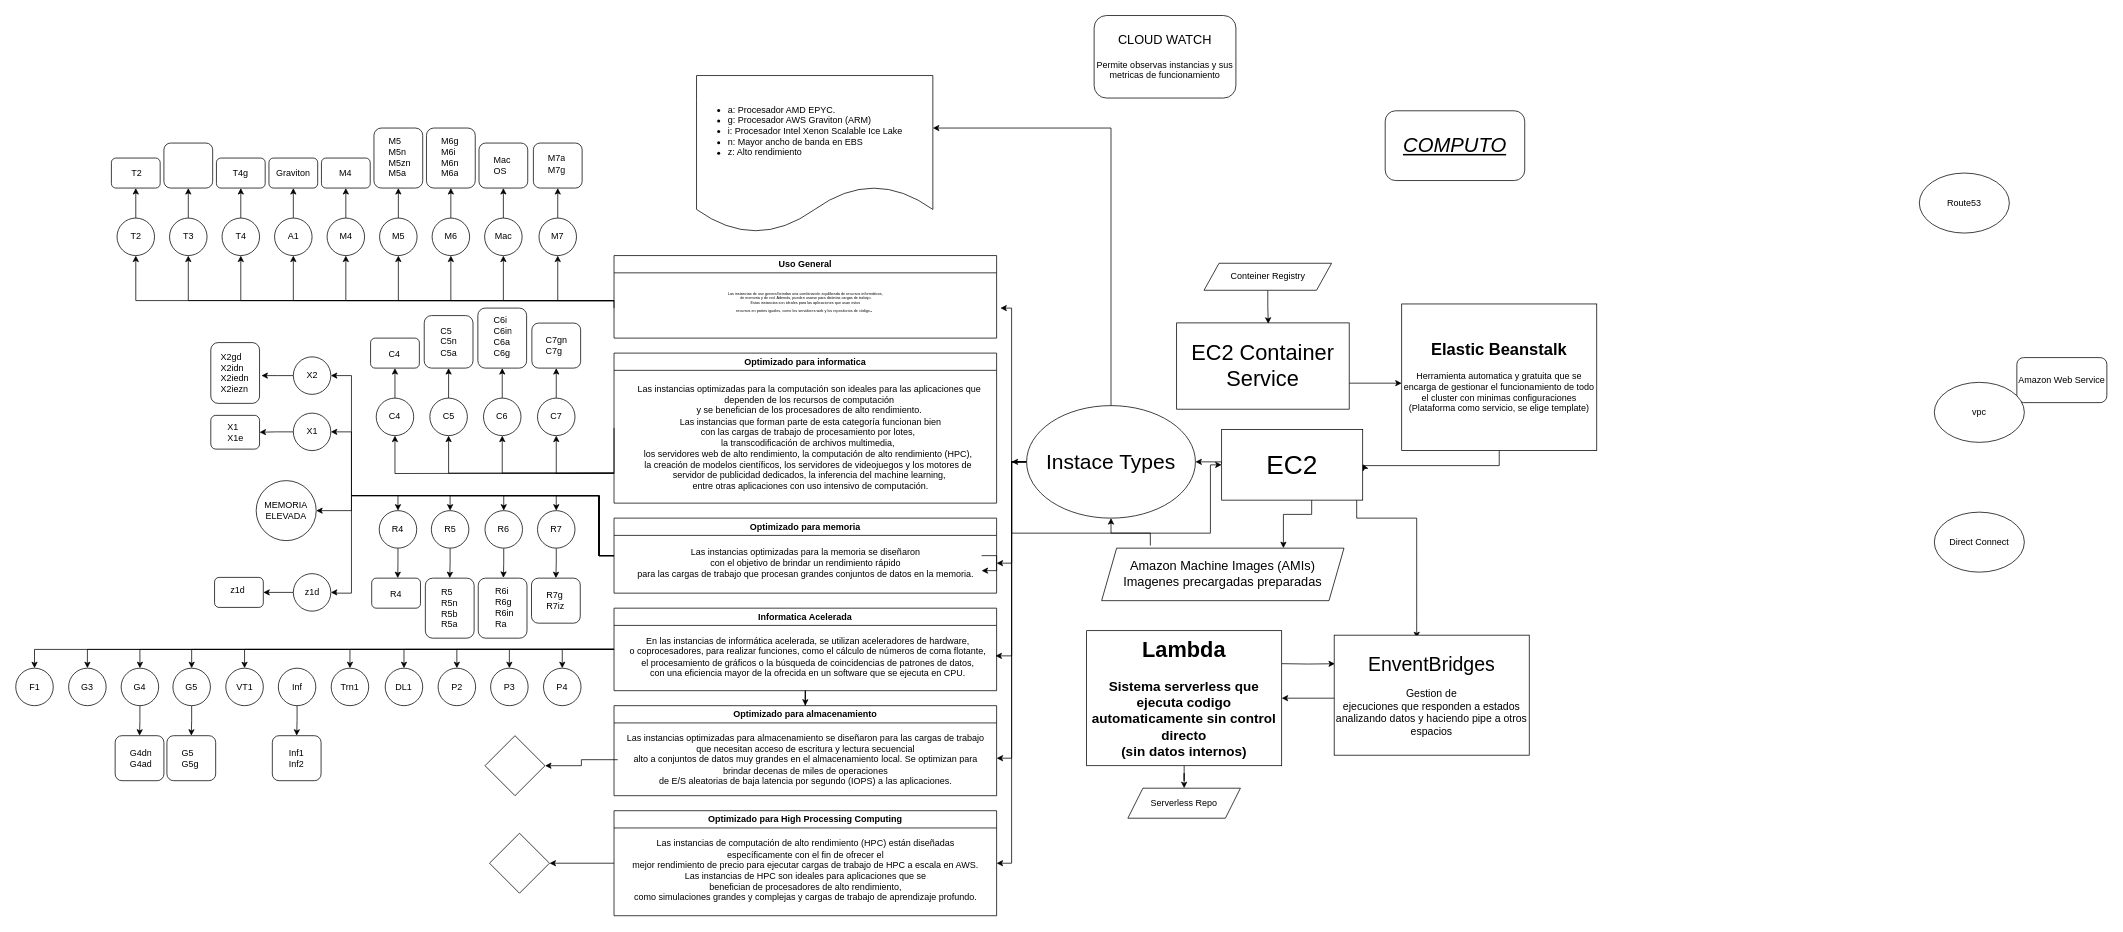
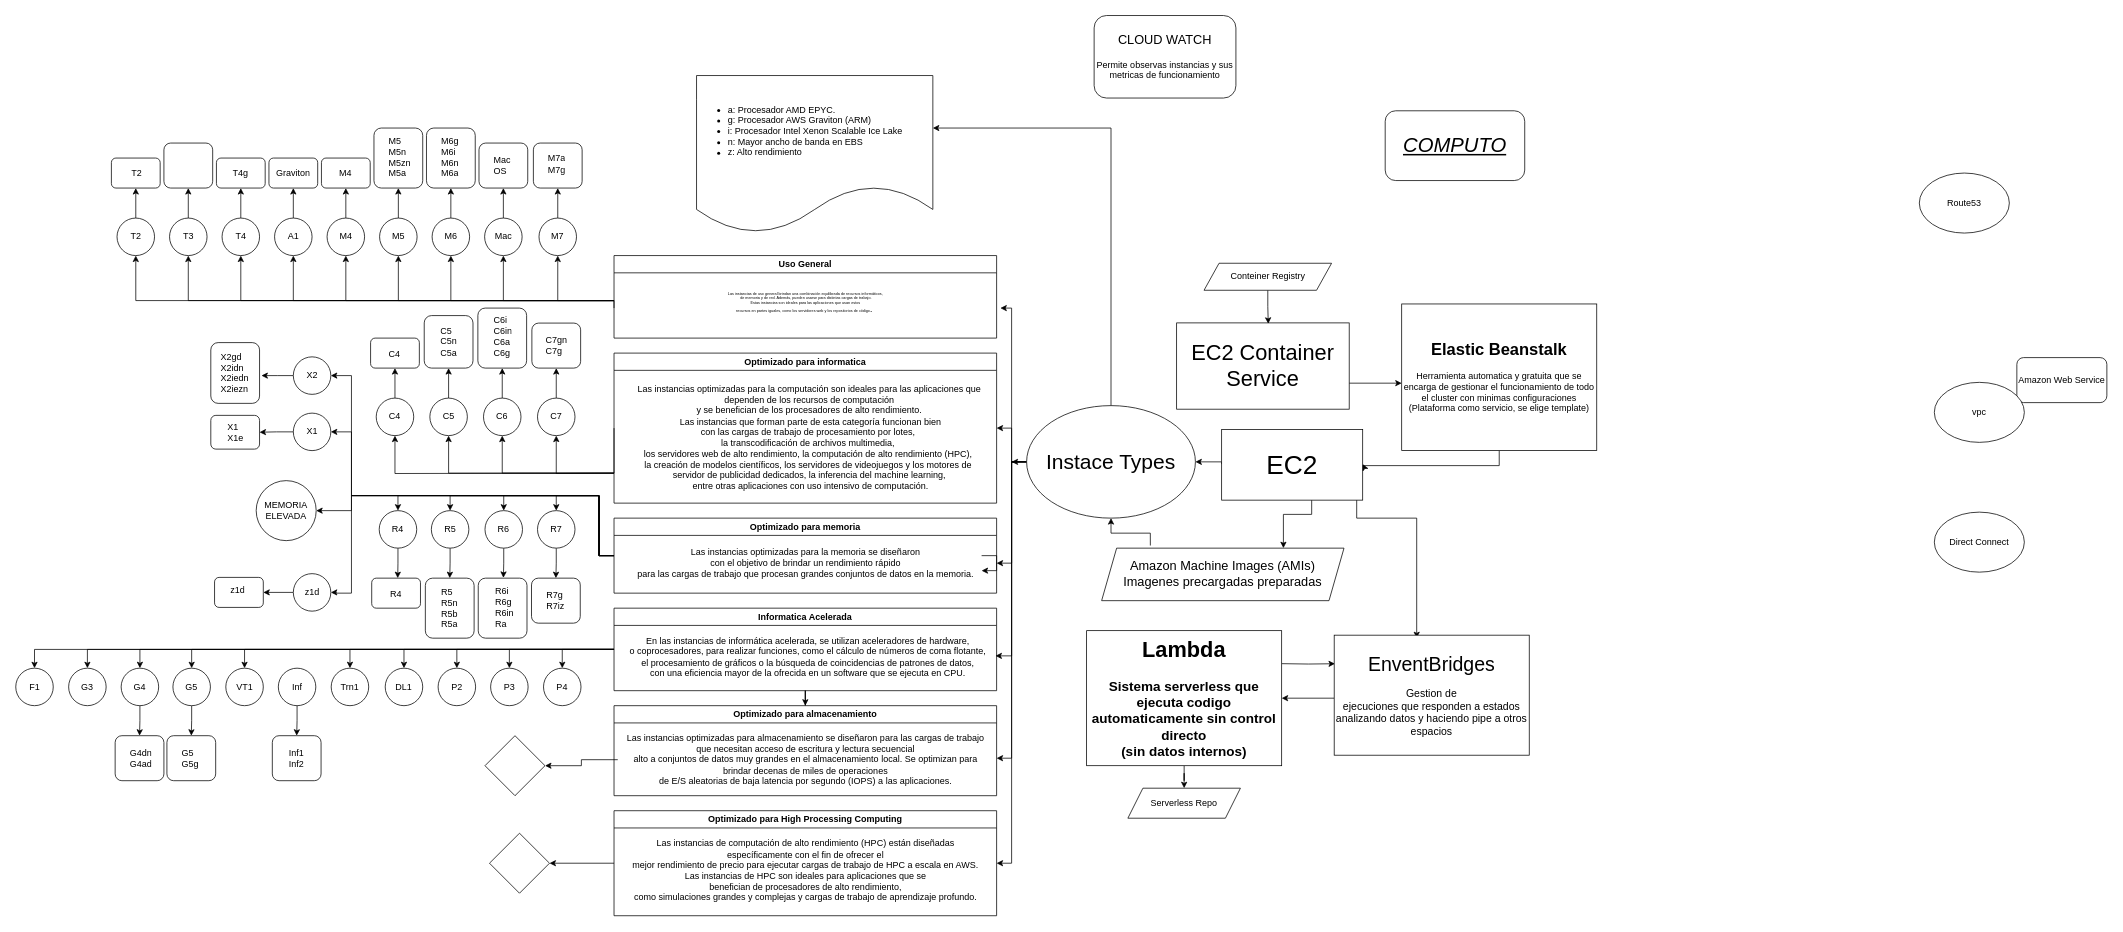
(1210, 497) -> (1003, 428)
